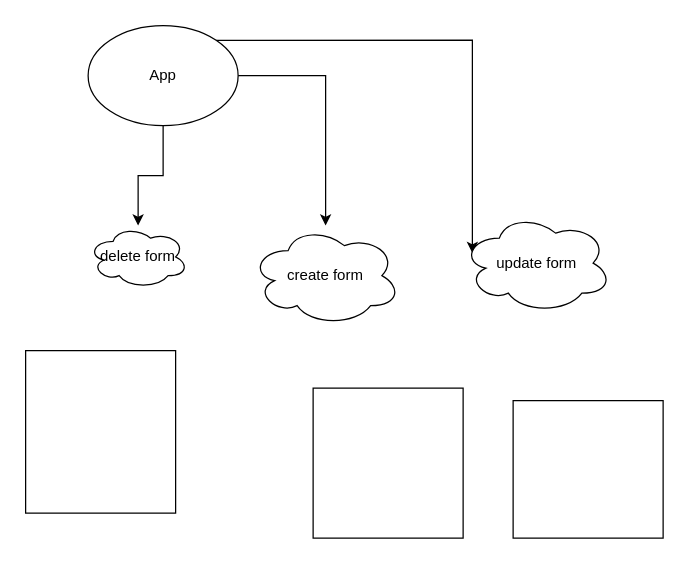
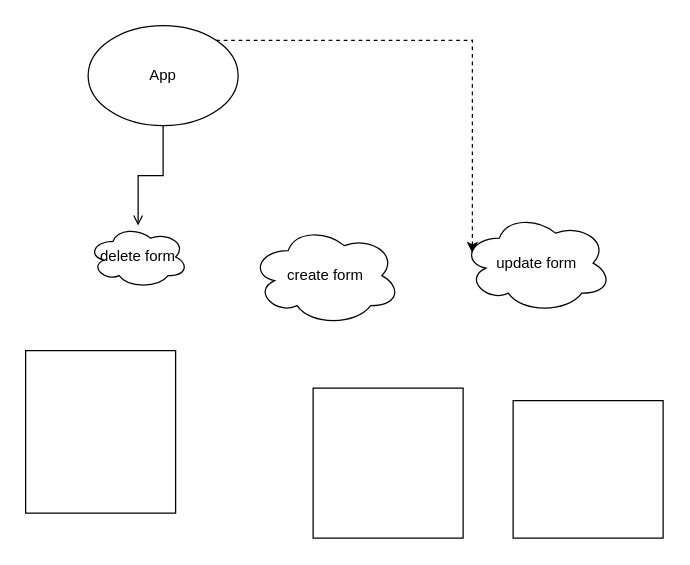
(445, 40) -> (445, 40)
(326, 103) -> none
(138, 216) -> (138, 217)
